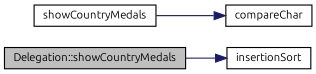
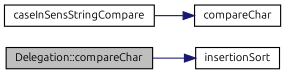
(95, 16) -> (79, 16)
(95, 58) -> (79, 58)
